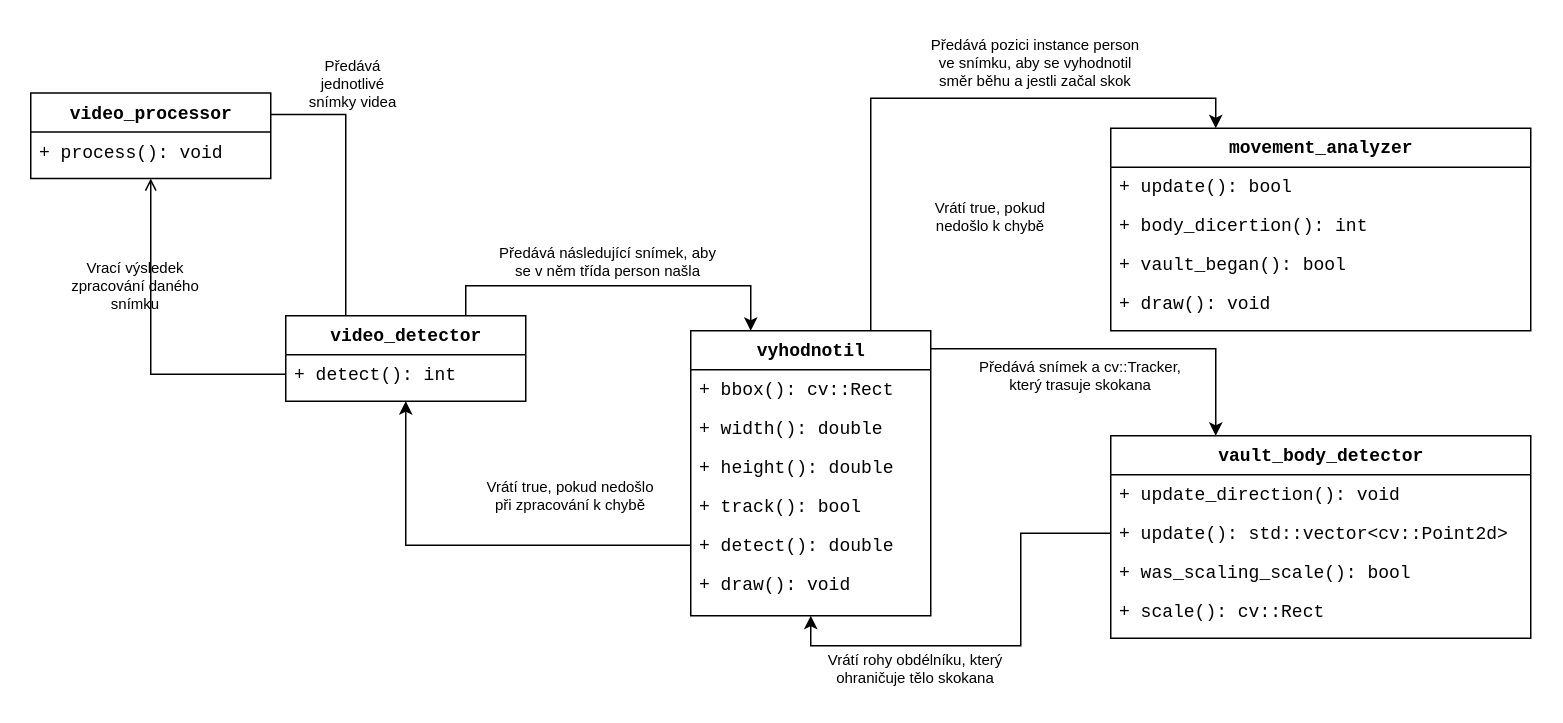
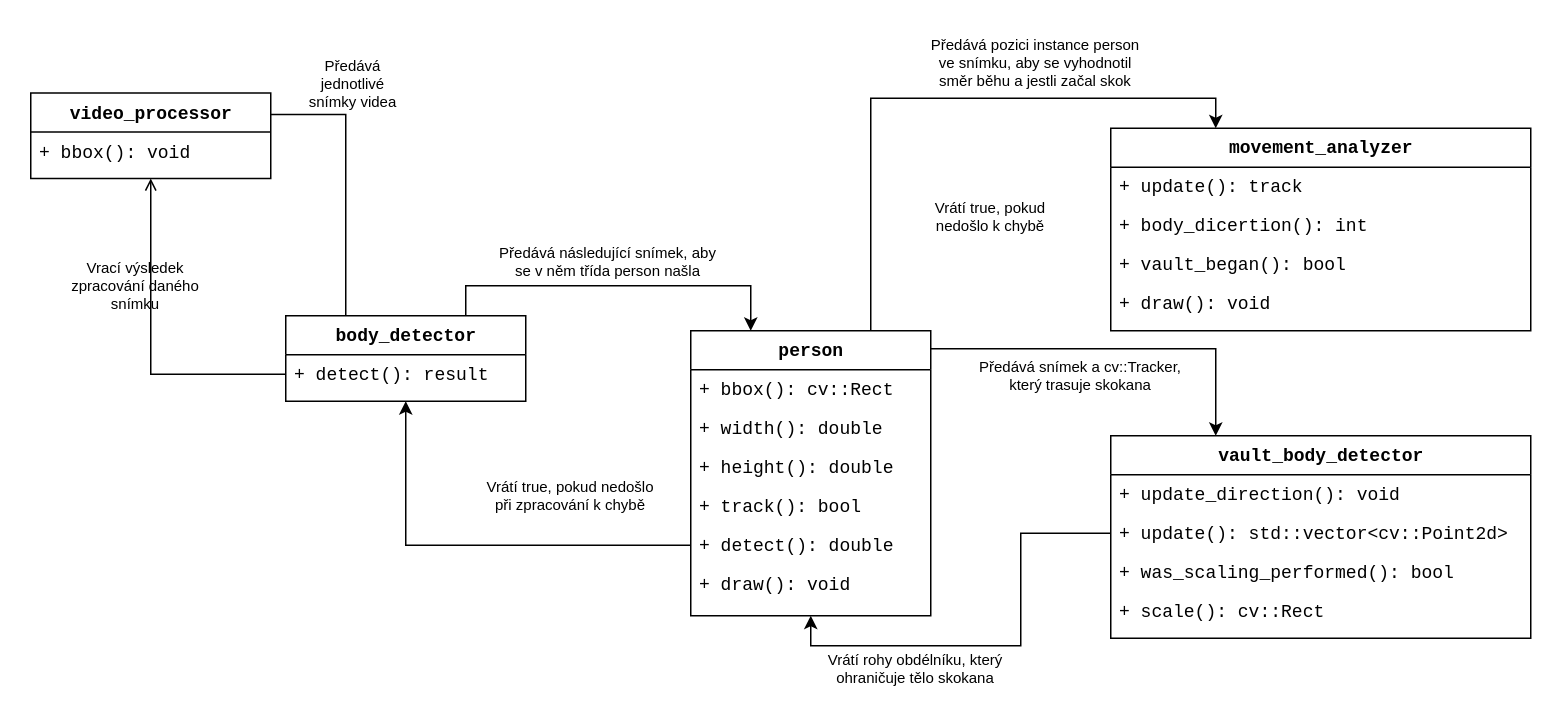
(116, 154) -> (101, 154)
(1191, 189) -> (1198, 189)
(407, 337) -> (407, 337)
(812, 352) -> (812, 352)
(361, 376) -> (376, 376)
(1239, 574) -> (1262, 574)
